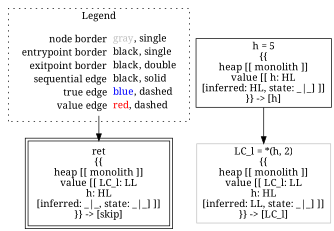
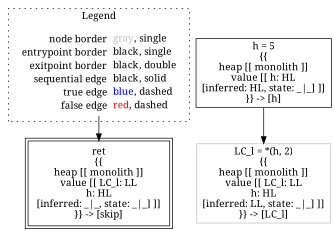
(83, 106) -> (86, 106)
